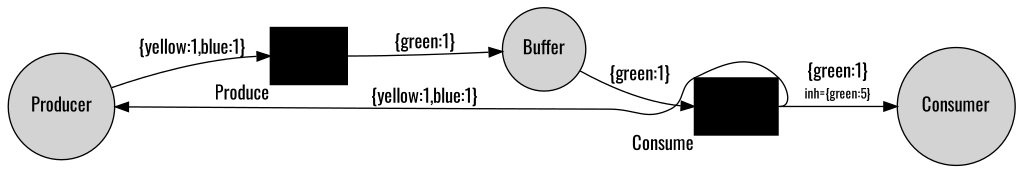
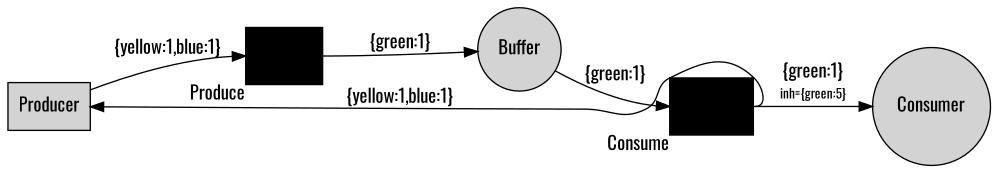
(61, 106) -> (49, 106)
